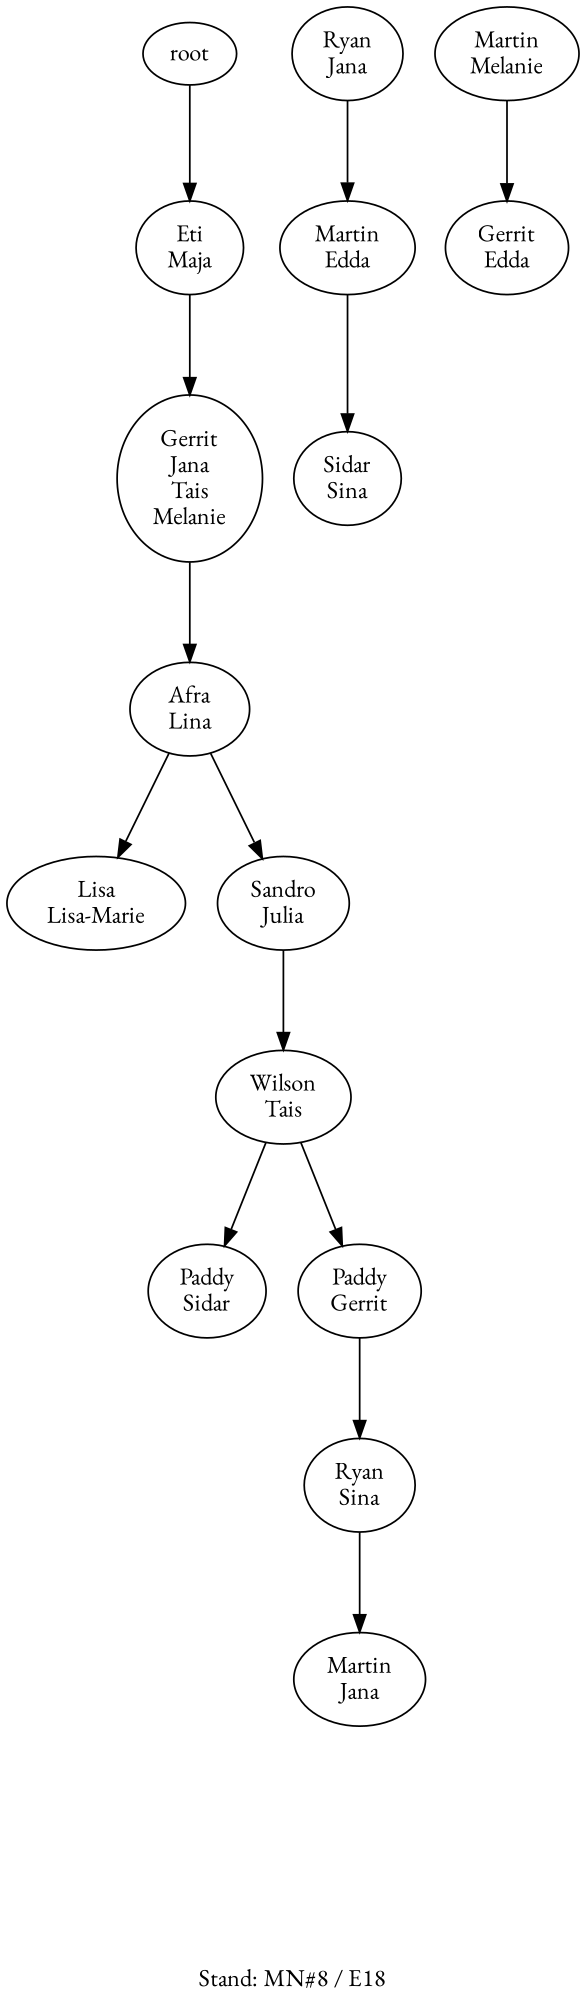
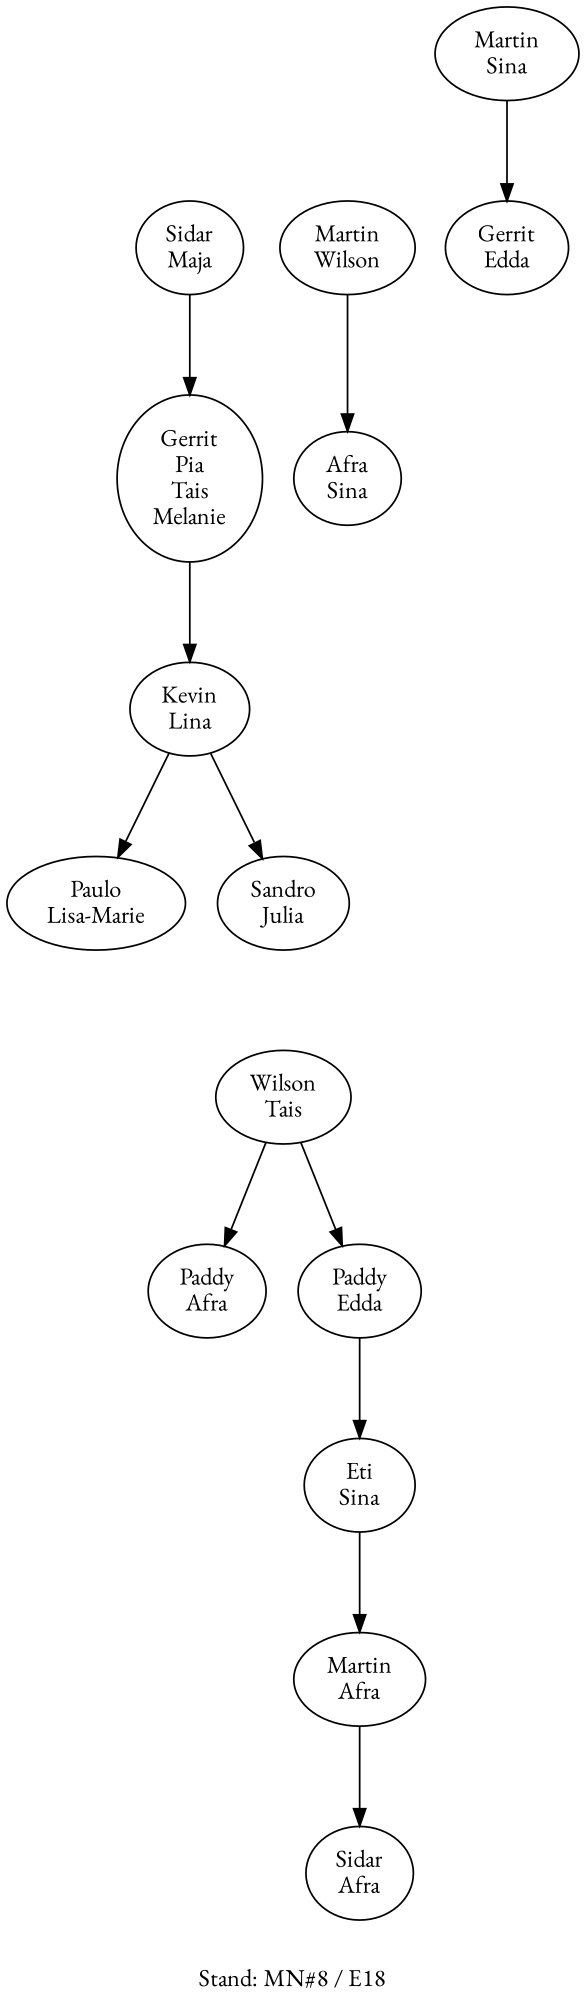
(190, 54) -> none
(348, 54) -> none
(507, 54) -> (507, 54)
(190, 248) -> (190, 248)
(348, 248) -> (348, 248)
(190, 478) -> (190, 478)
(348, 478) -> (348, 478)
(190, 709) -> (190, 709)
(96, 903) -> (96, 903)
(283, 991) -> none
(207, 1291) -> (207, 1291)
(360, 1291) -> (360, 1291)
(360, 1485) -> (360, 1485)
(360, 1679) -> (360, 1679)
none -> (360, 1873)
